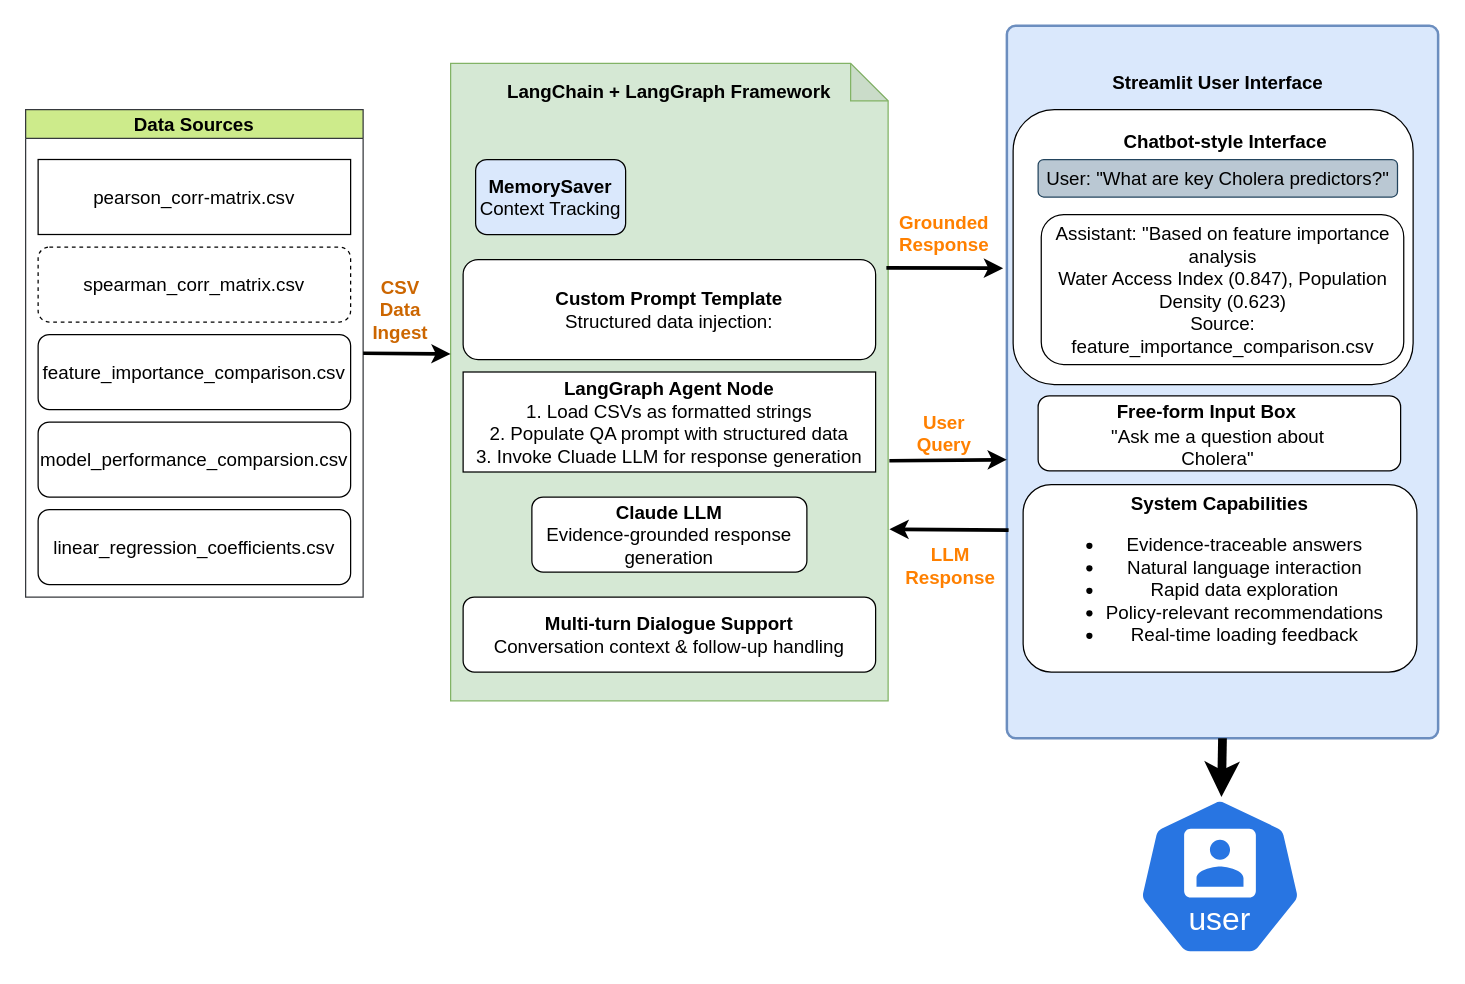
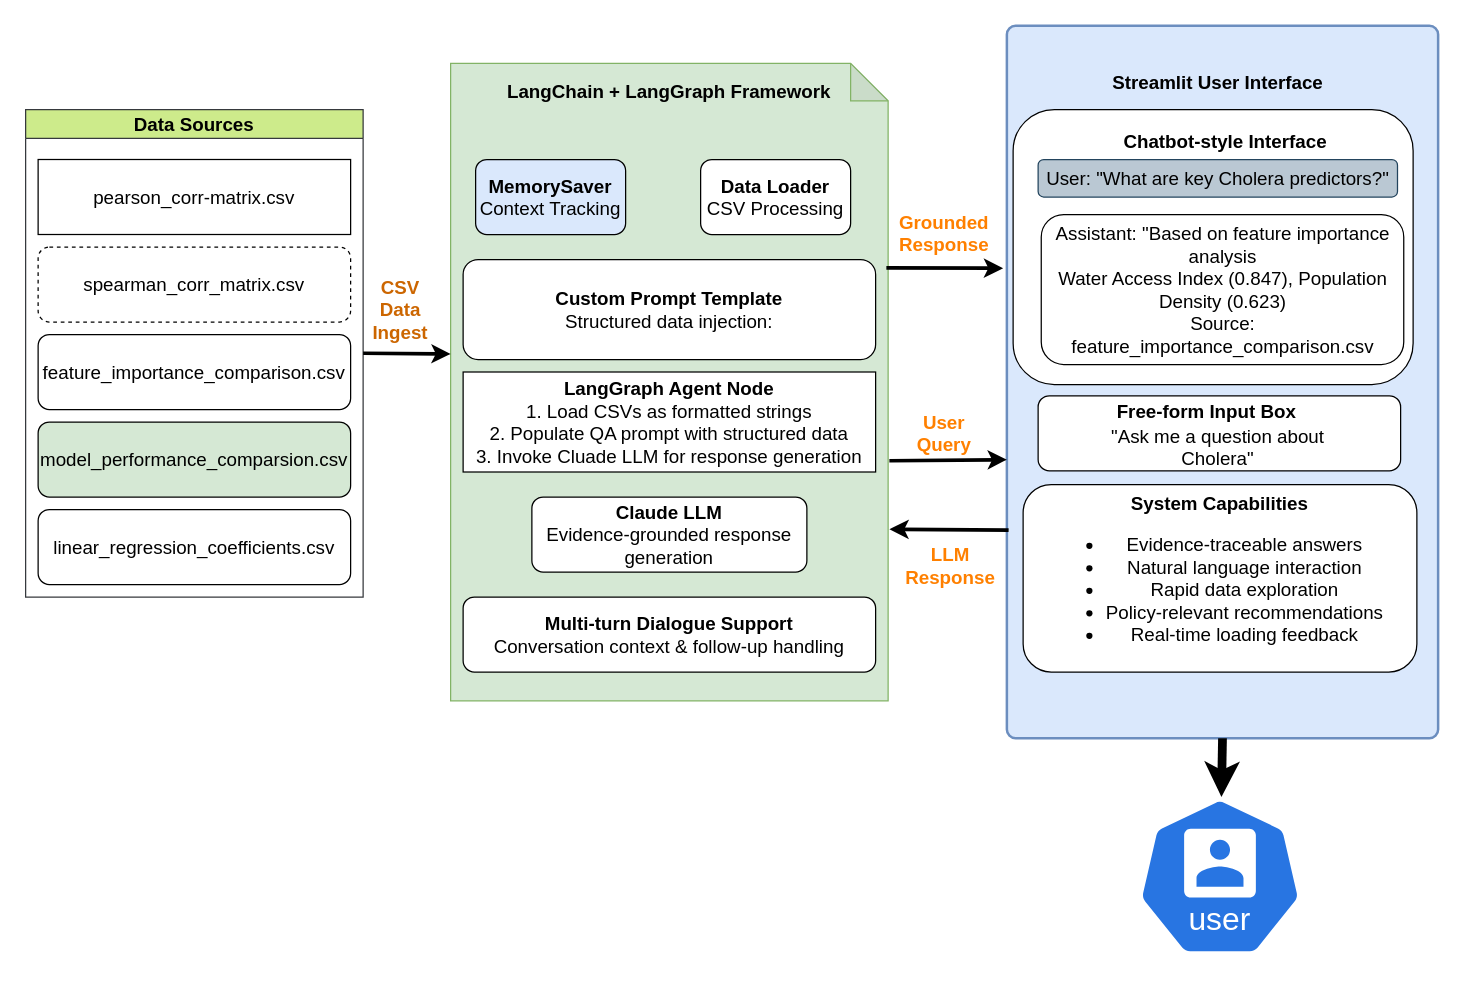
none -> (776, 197)
(194, 459) -> (194, 459)
